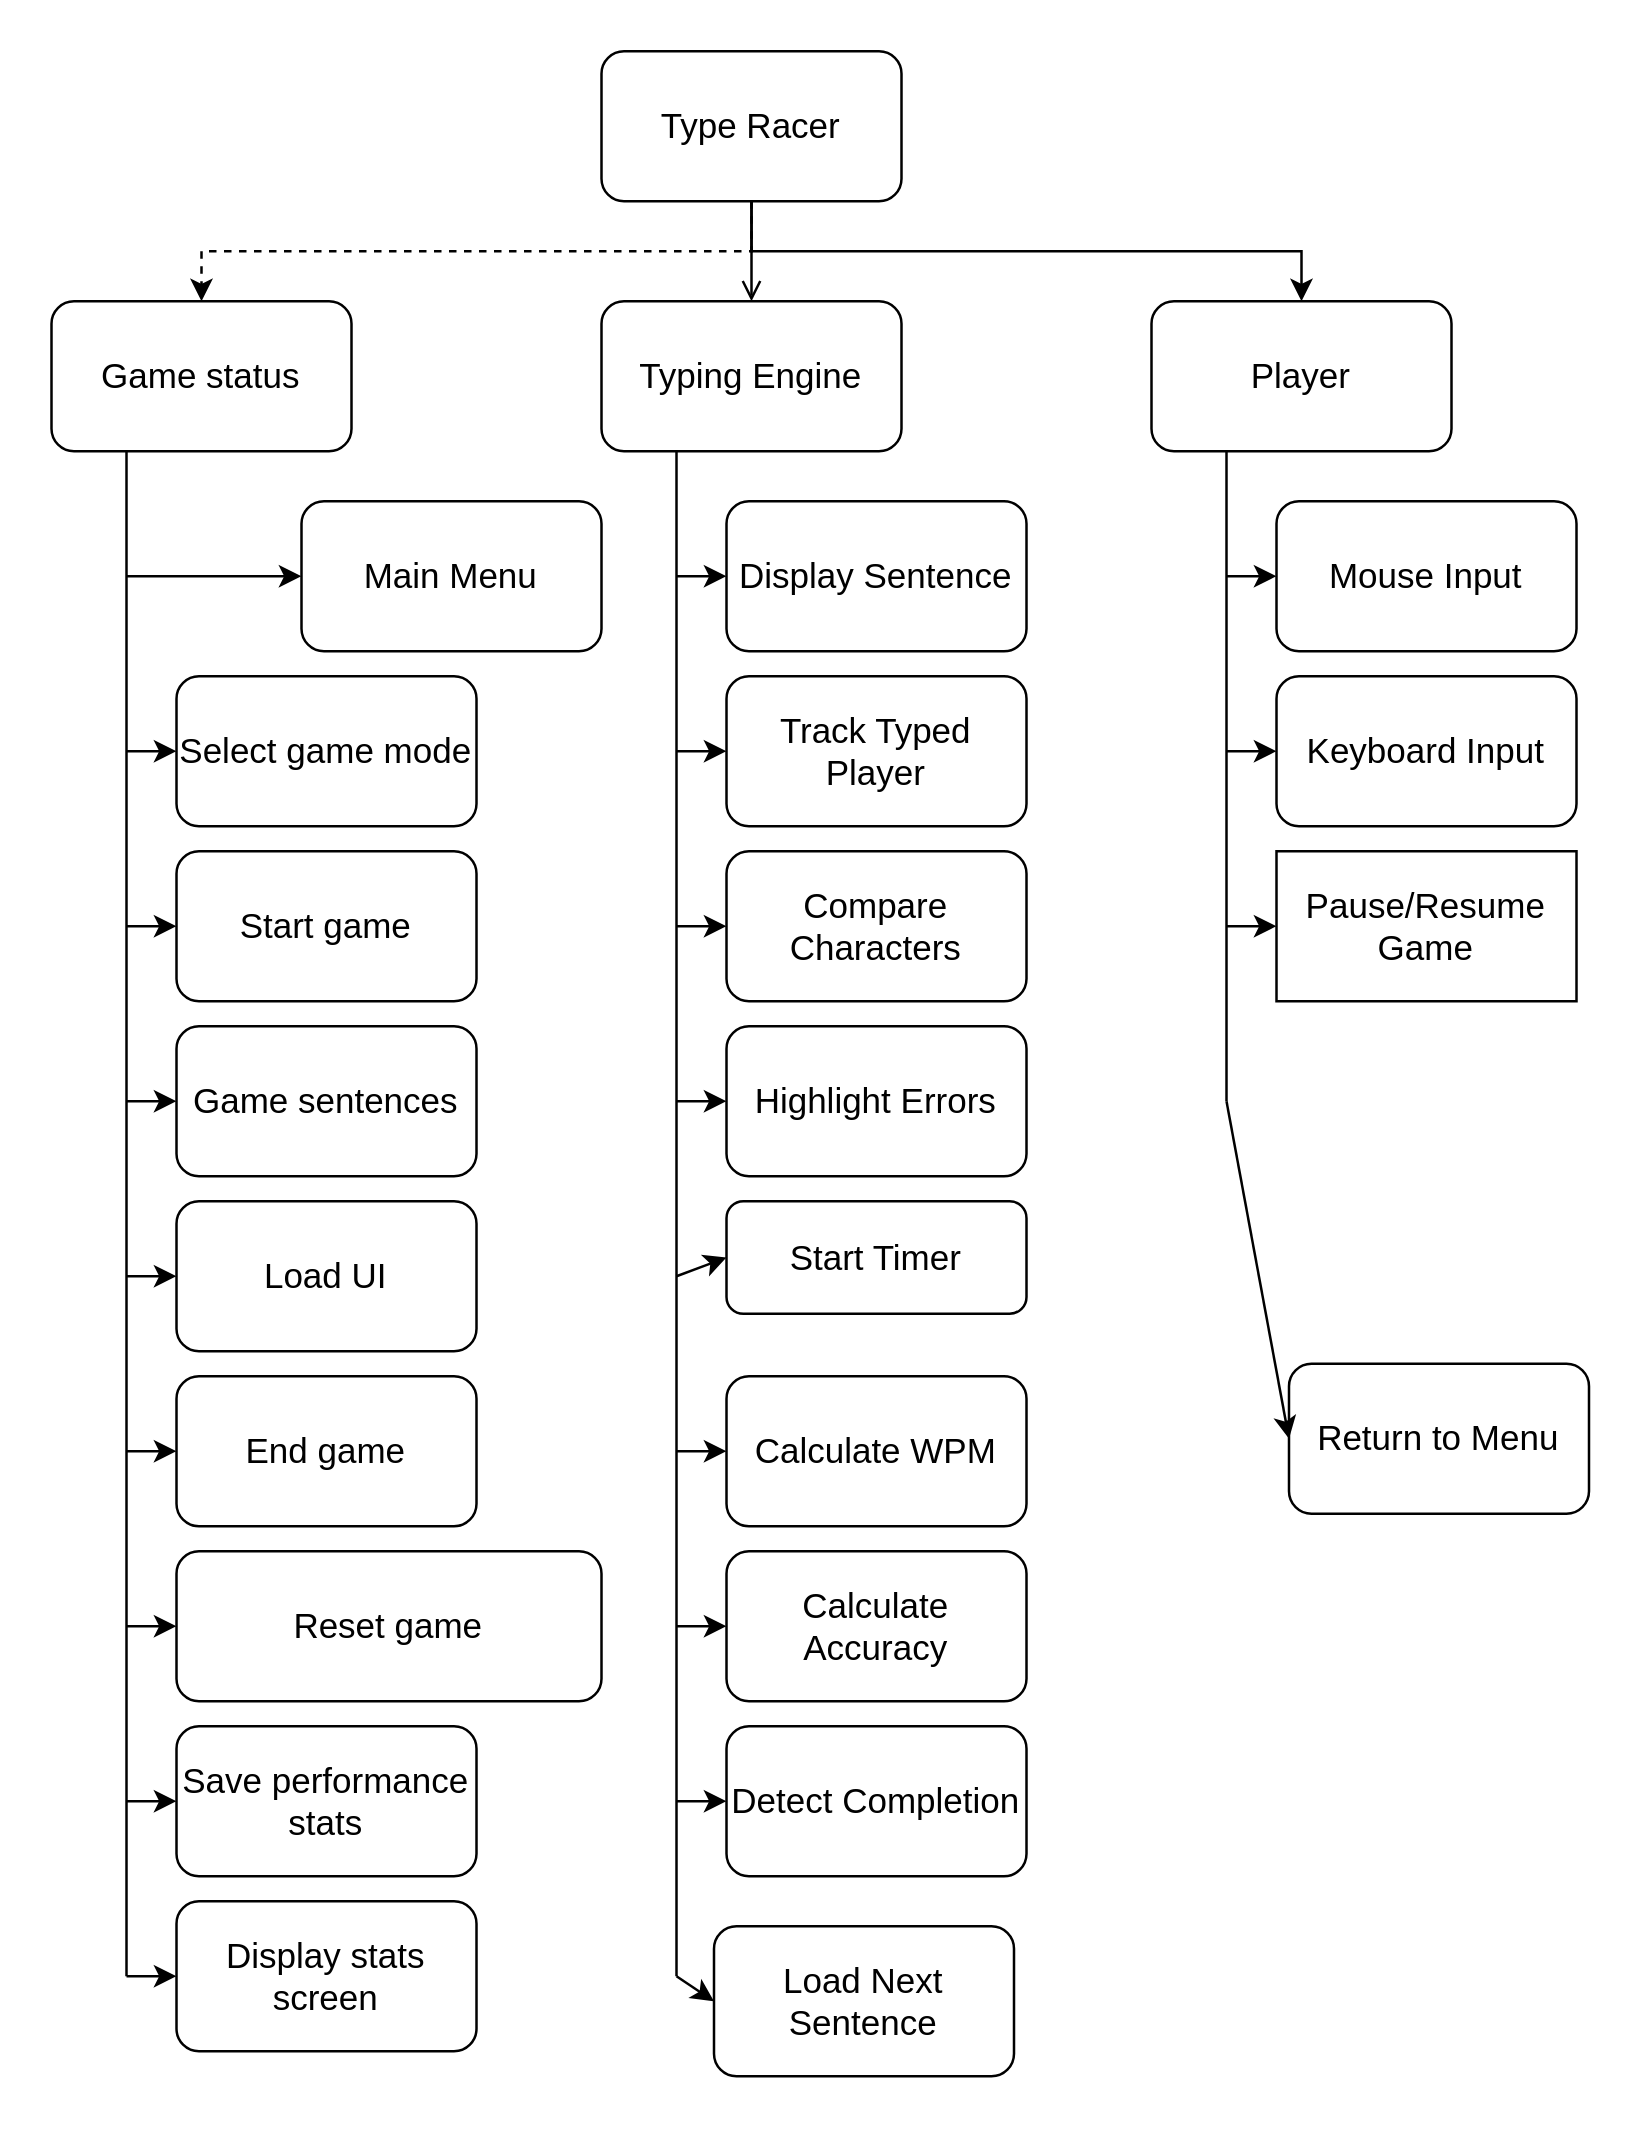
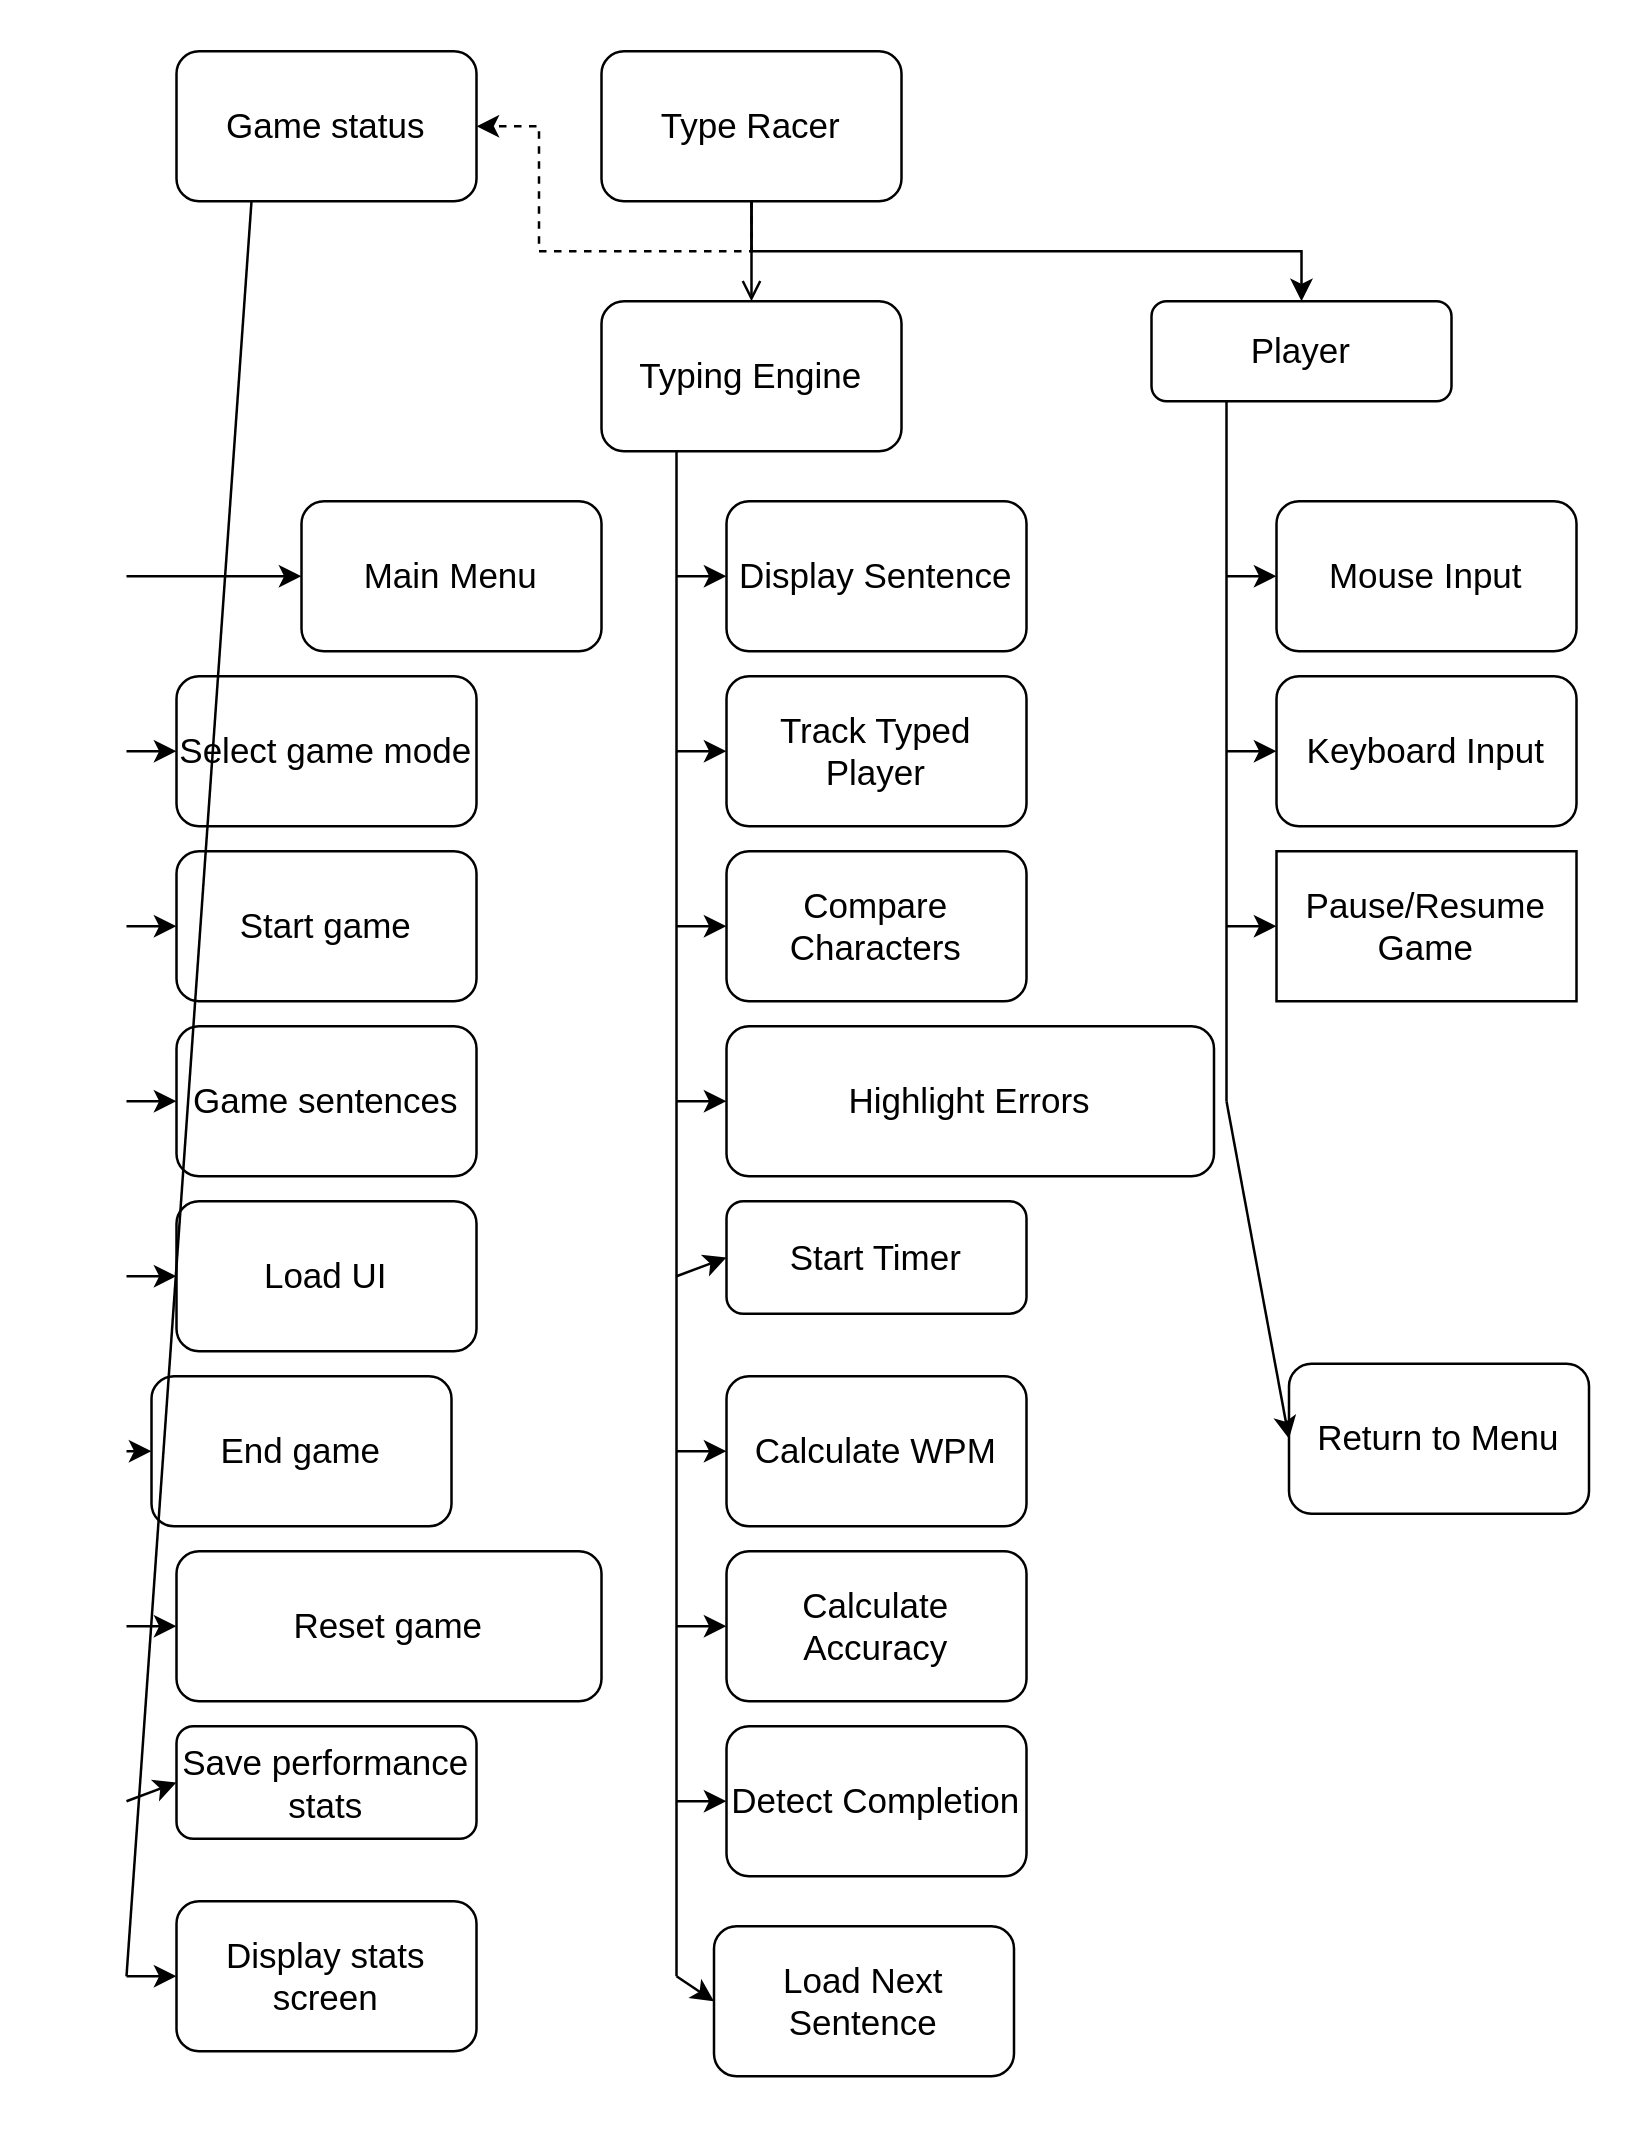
(201, 376) -> (326, 126)
(1301, 376) -> (1301, 351)
(876, 1101) -> (970, 1101)
(326, 1451) -> (301, 1451)
(326, 1801) -> (326, 1783)
